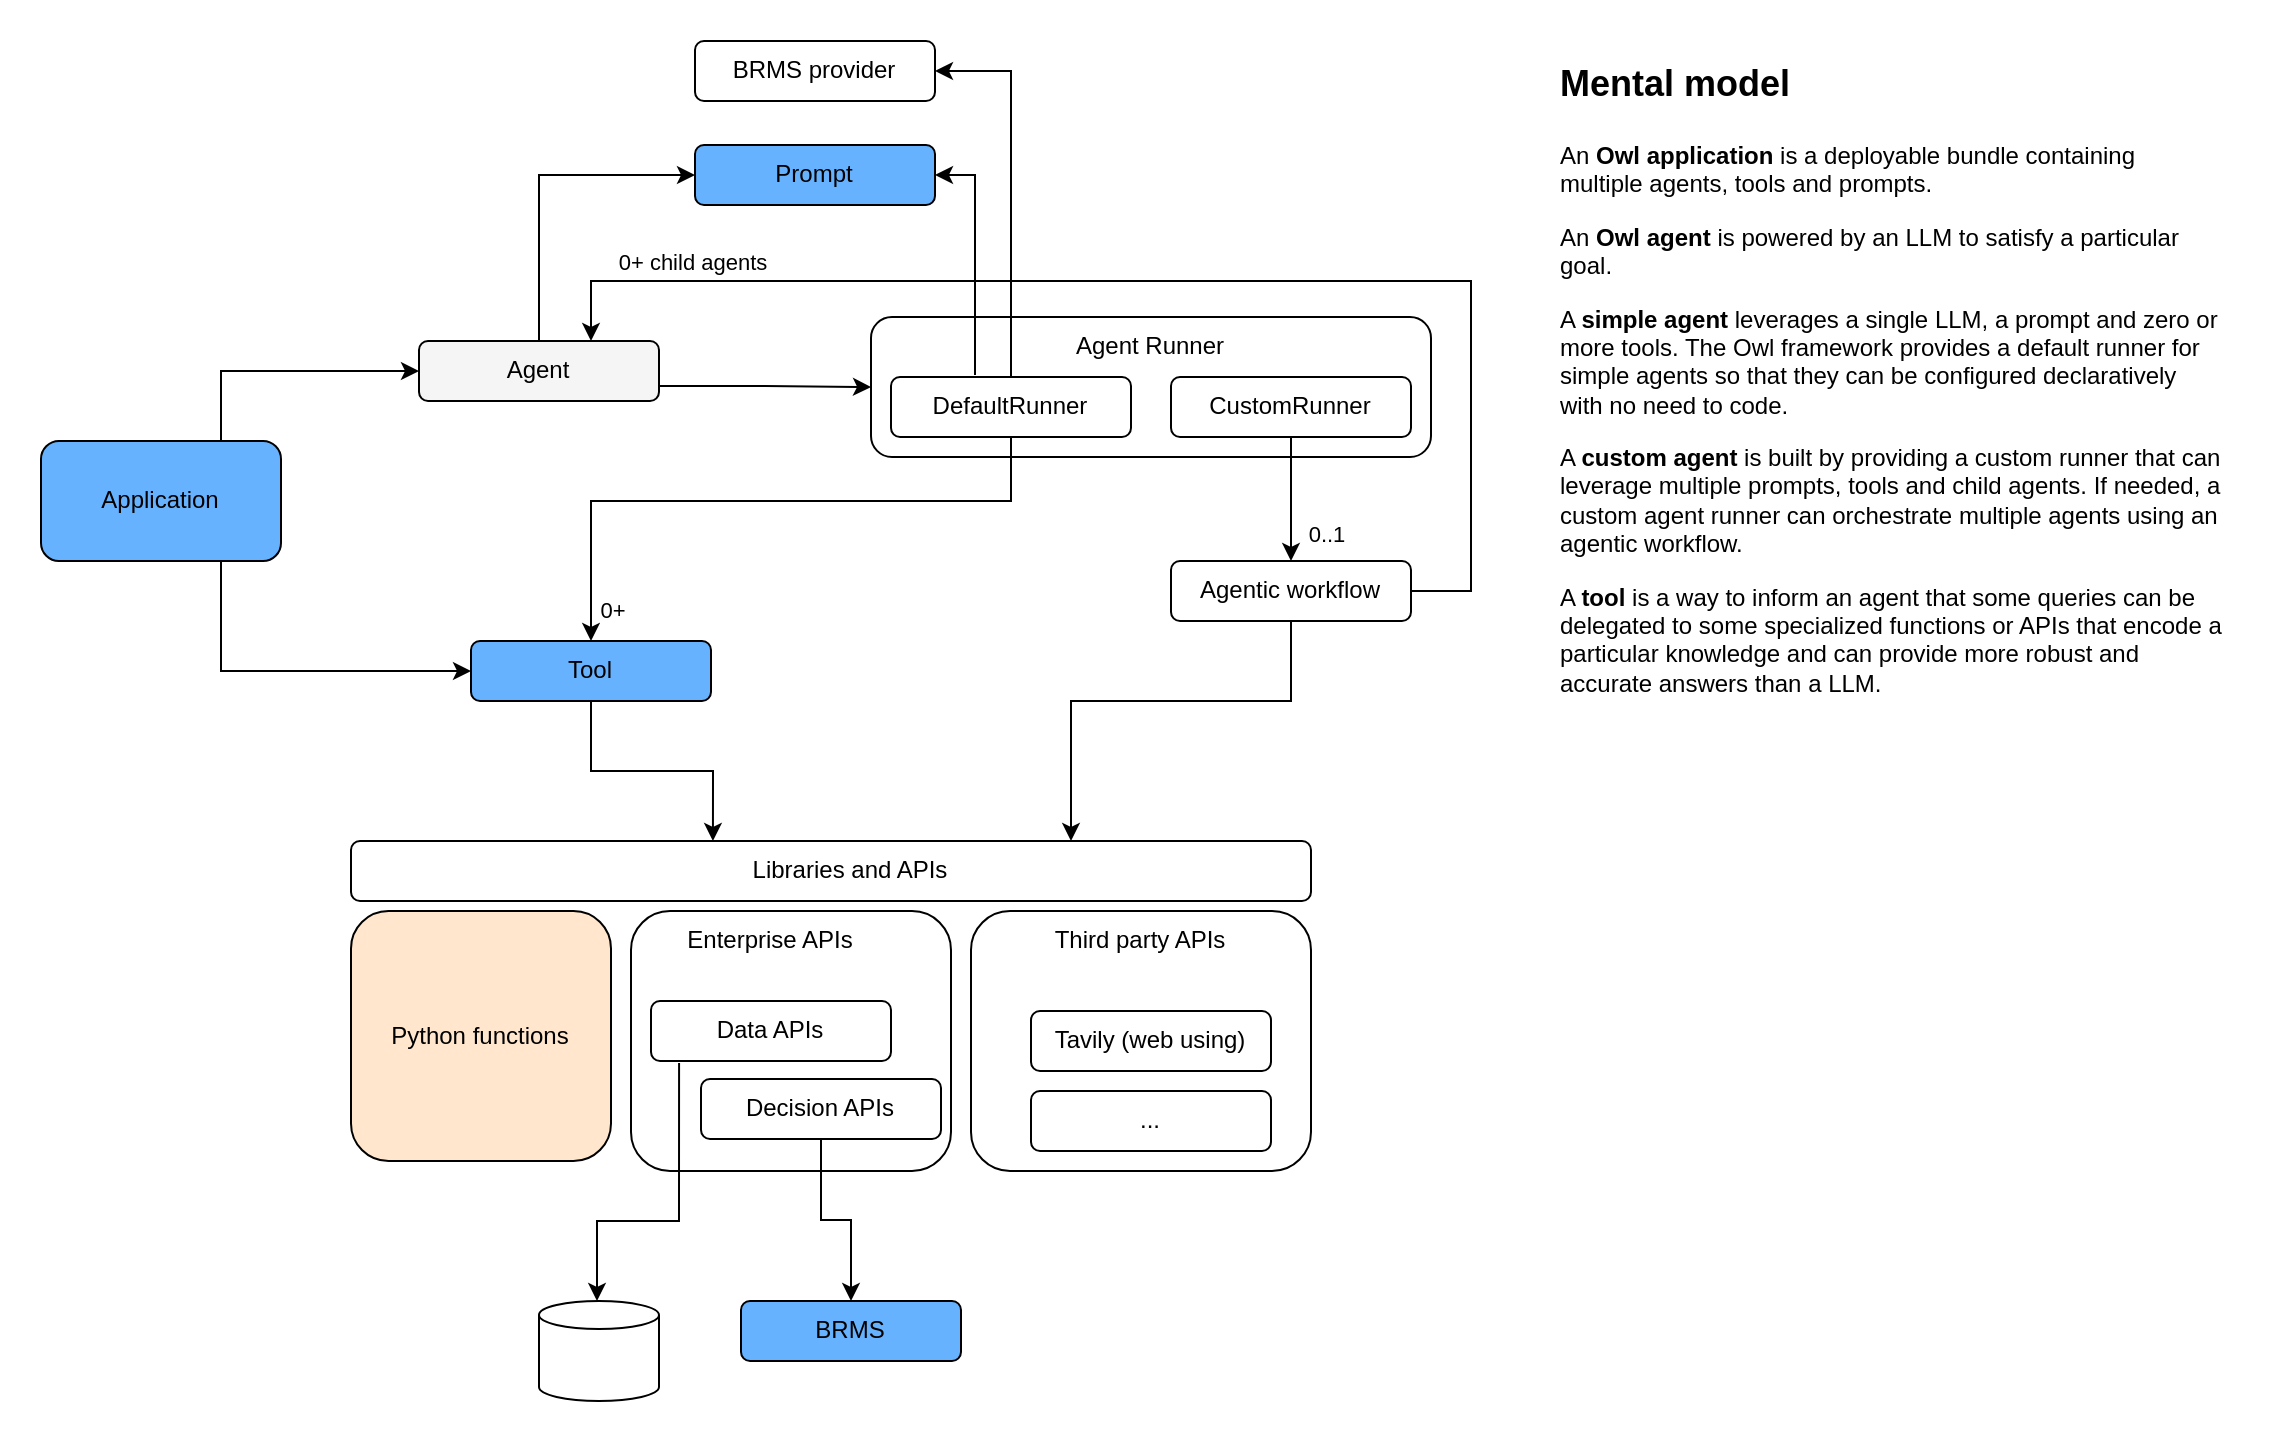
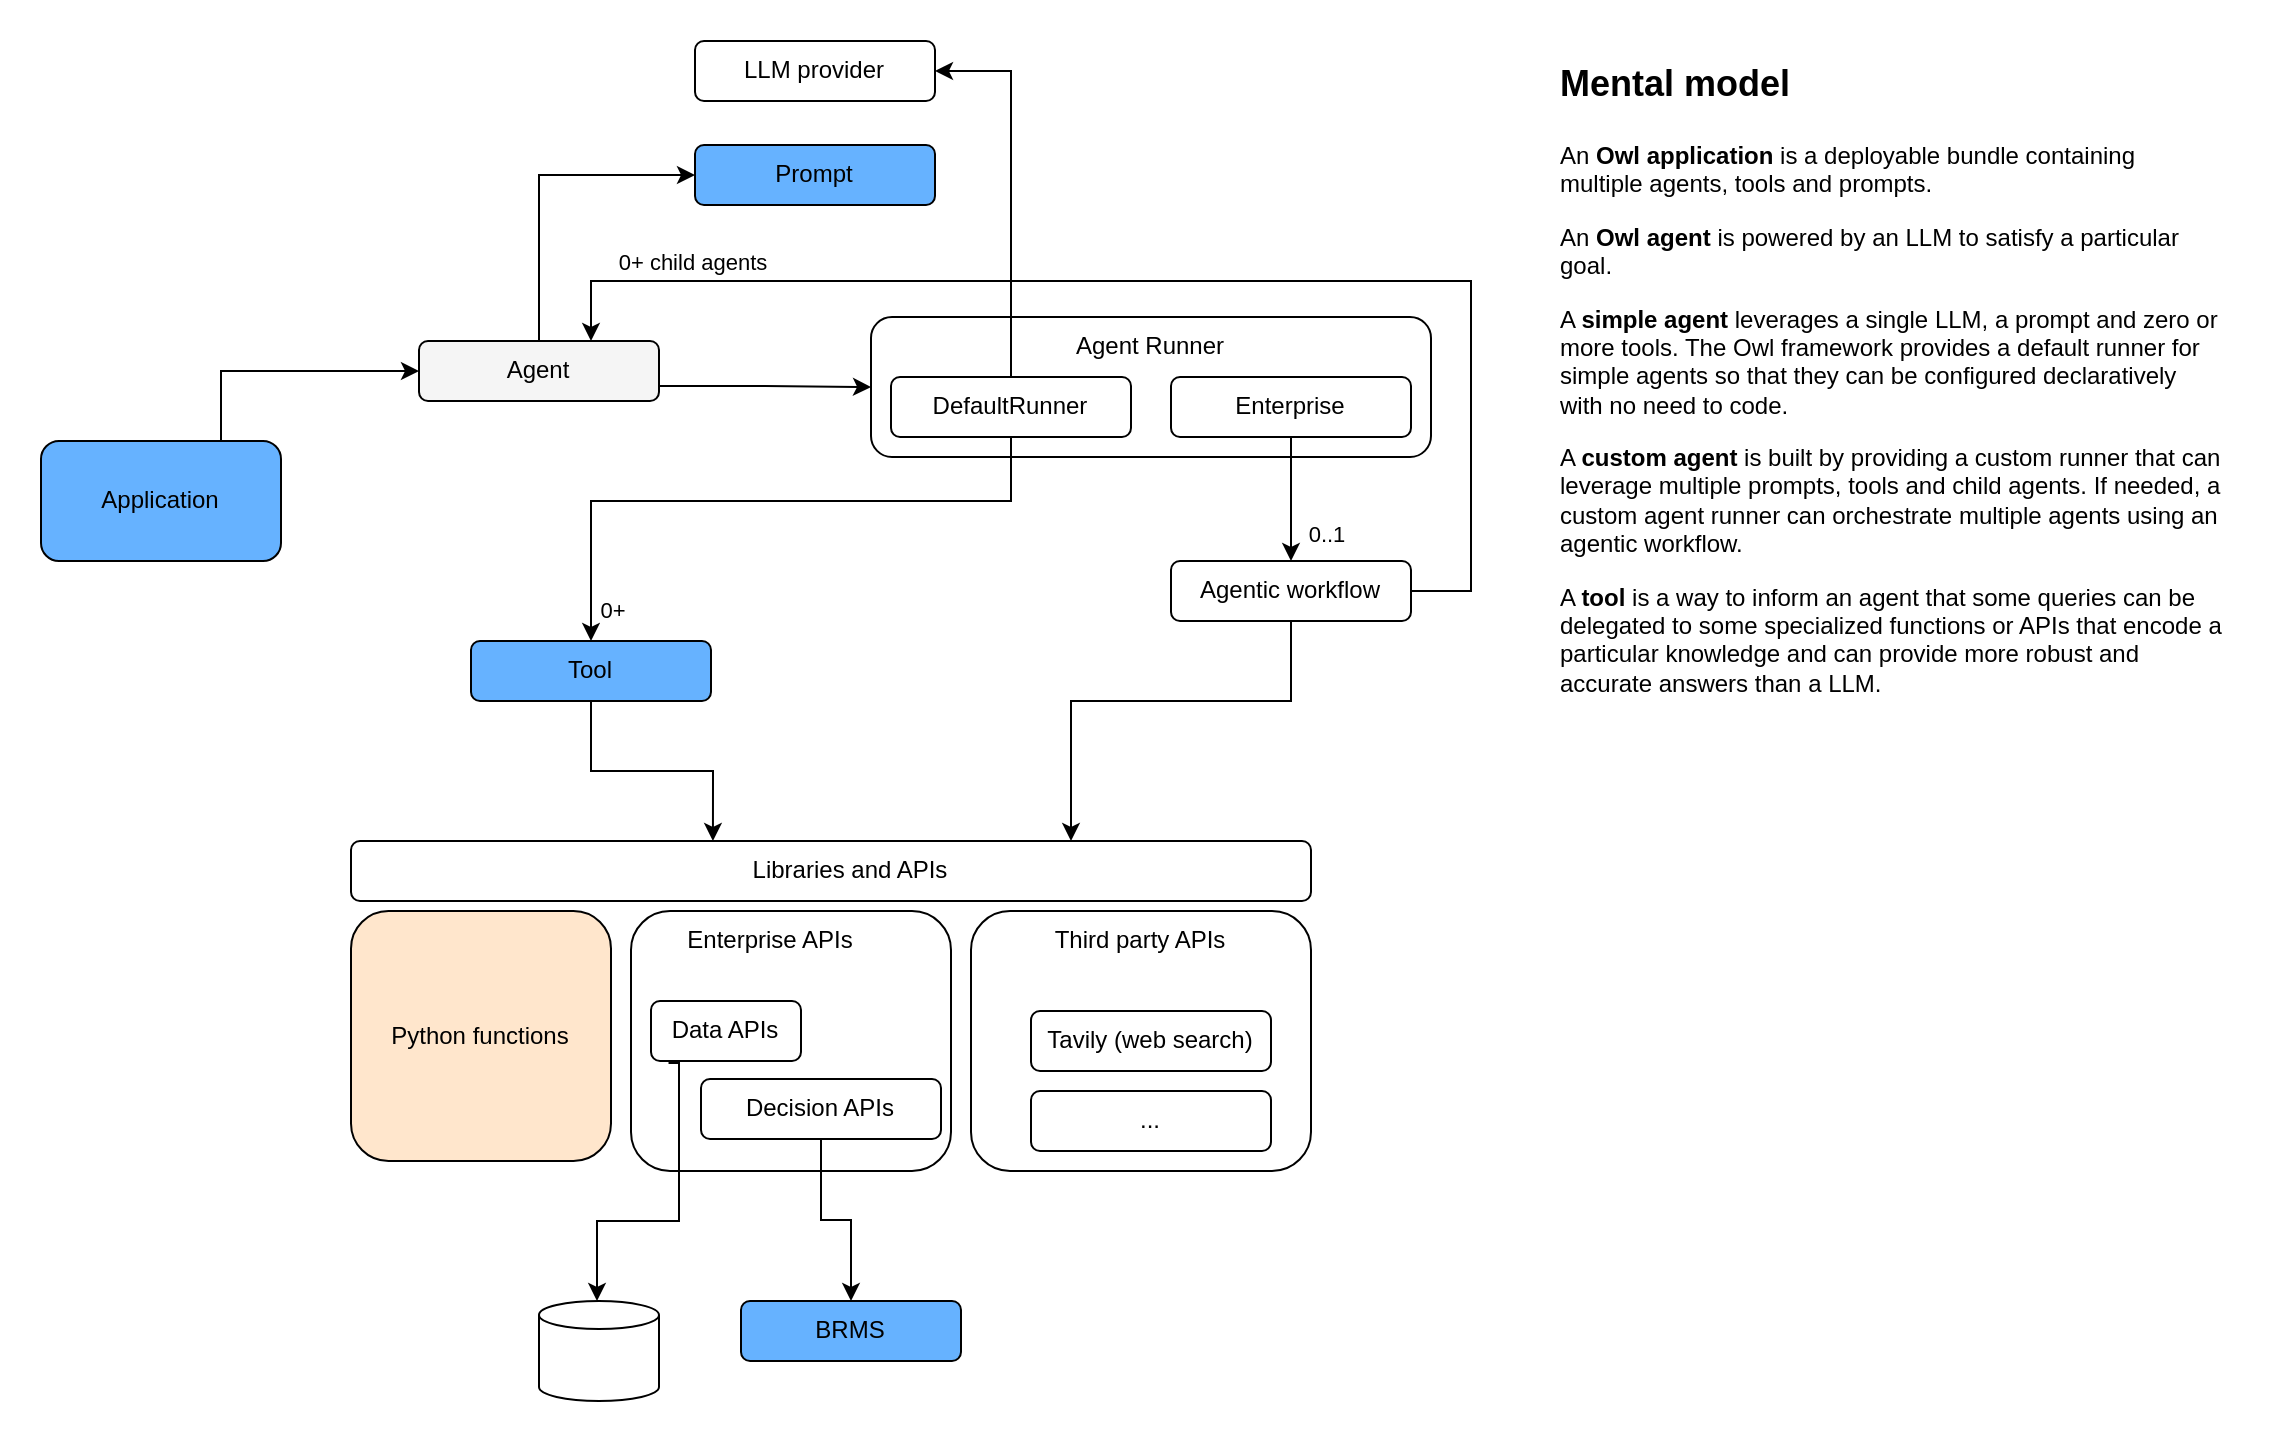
(815, 71) -> (815, 71)
(975, 262) -> none
(1291, 407) -> (1291, 407)
(284, 671) -> none
(771, 1031) -> (726, 1031)
(1151, 1041) -> (1151, 1041)
